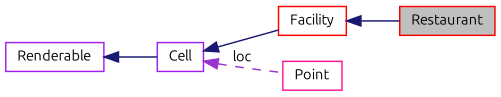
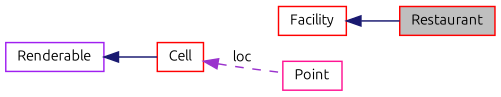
(248, 38) -> none
(180, 57) -> (180, 57)
